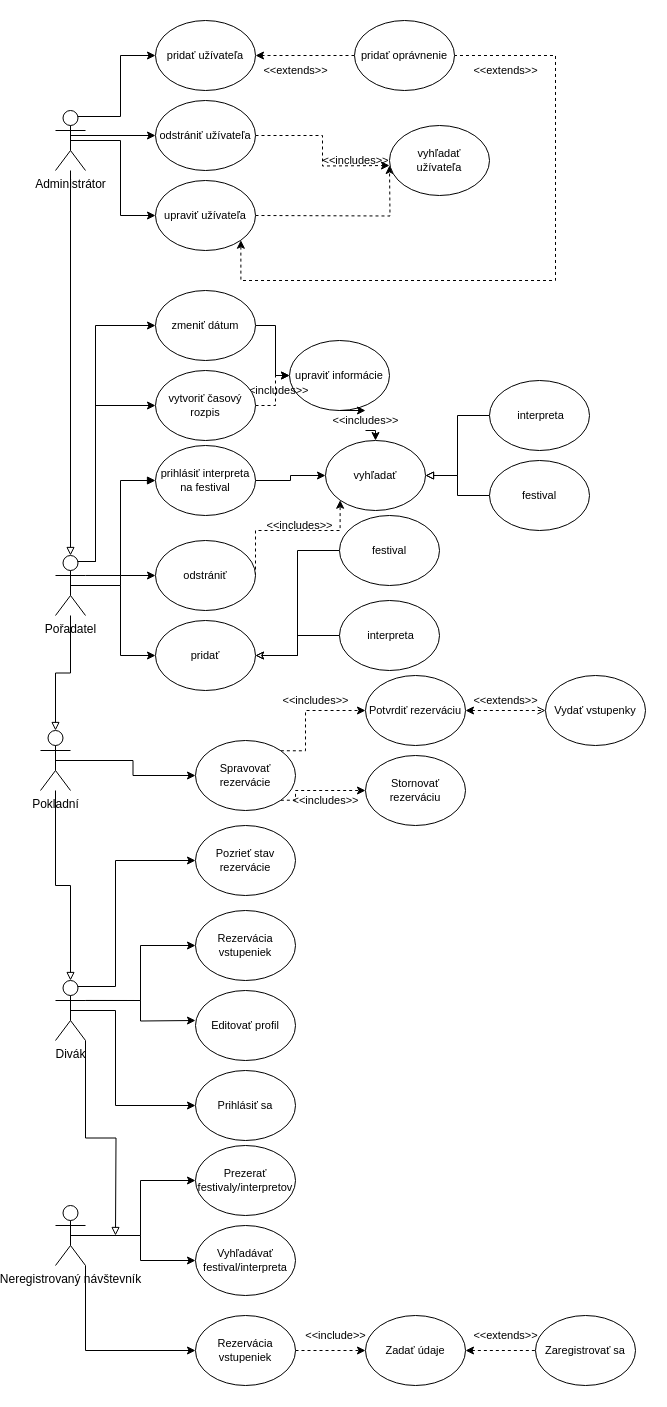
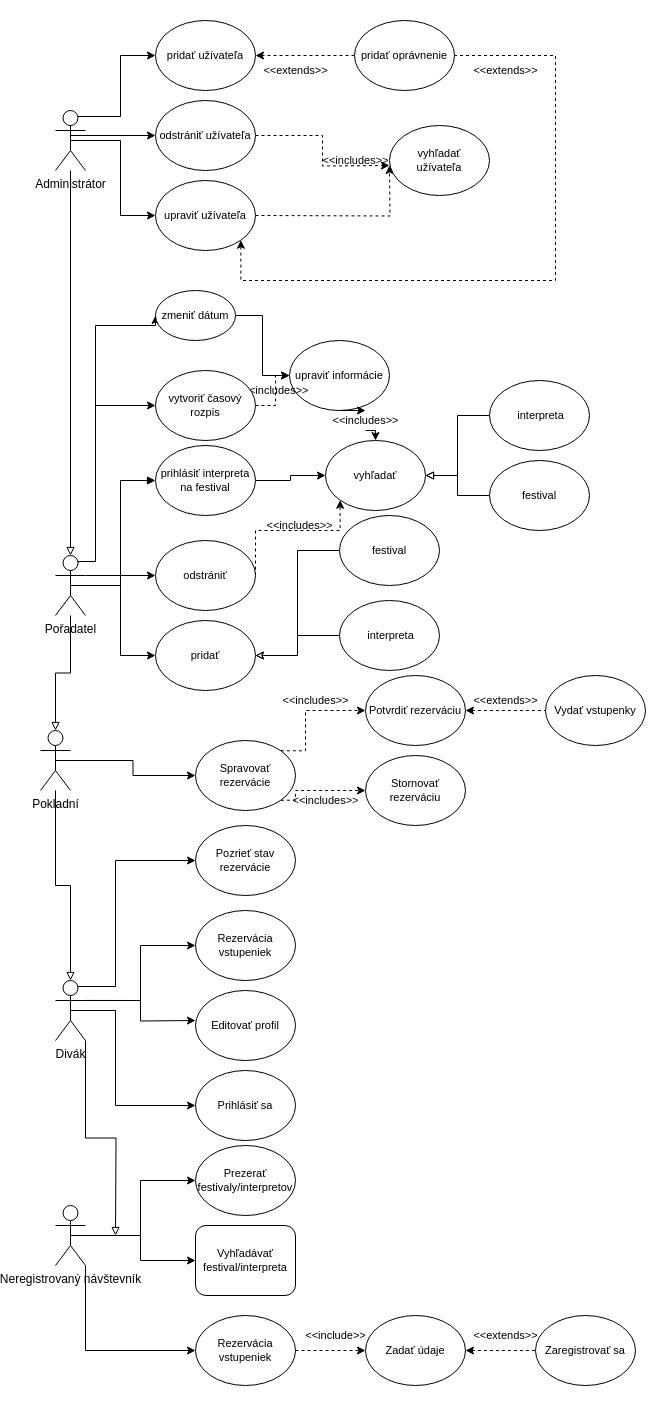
(206, 326) -> (196, 316)
(540, 711) -> (540, 711)
(246, 1261) -> (246, 1261)
